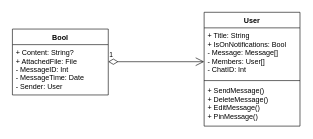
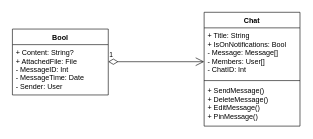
(252, 20) -> (252, 20)
